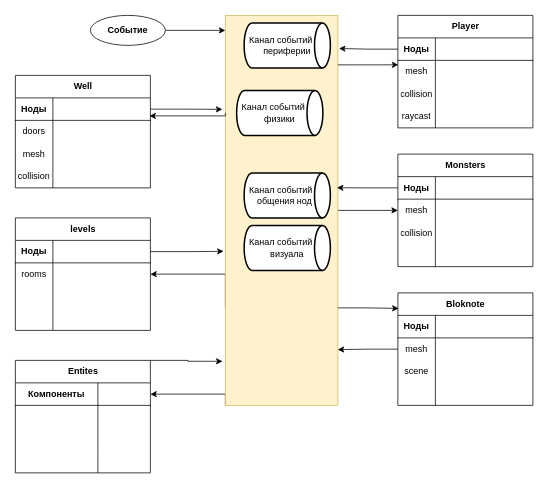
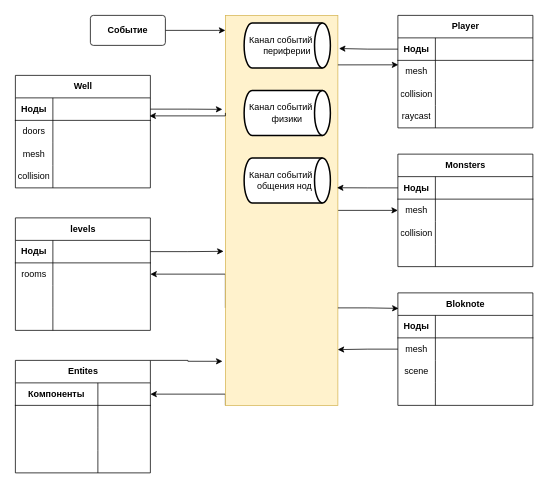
(128, 30) -> (128, 30)
(280, 113) -> (287, 113)
(287, 195) -> (287, 180)
(287, 248) -> none
